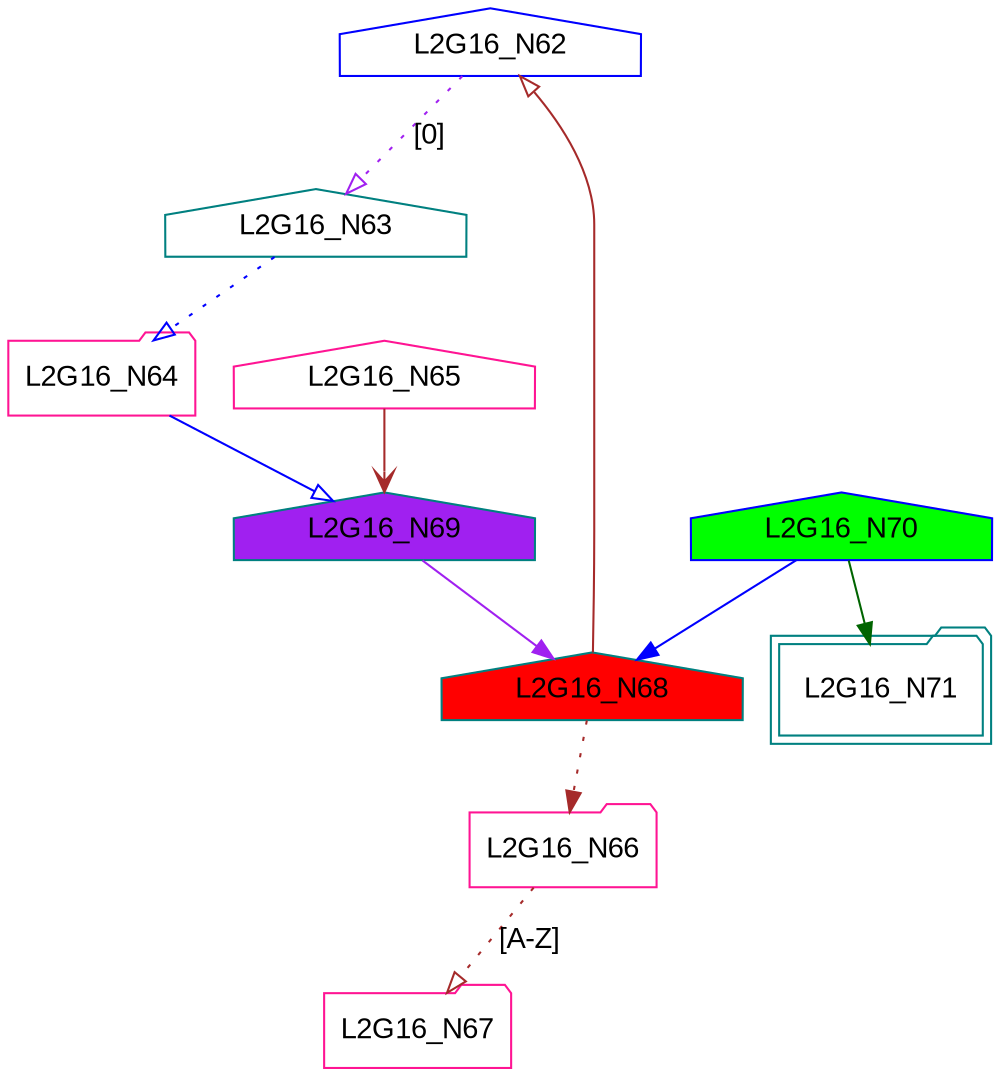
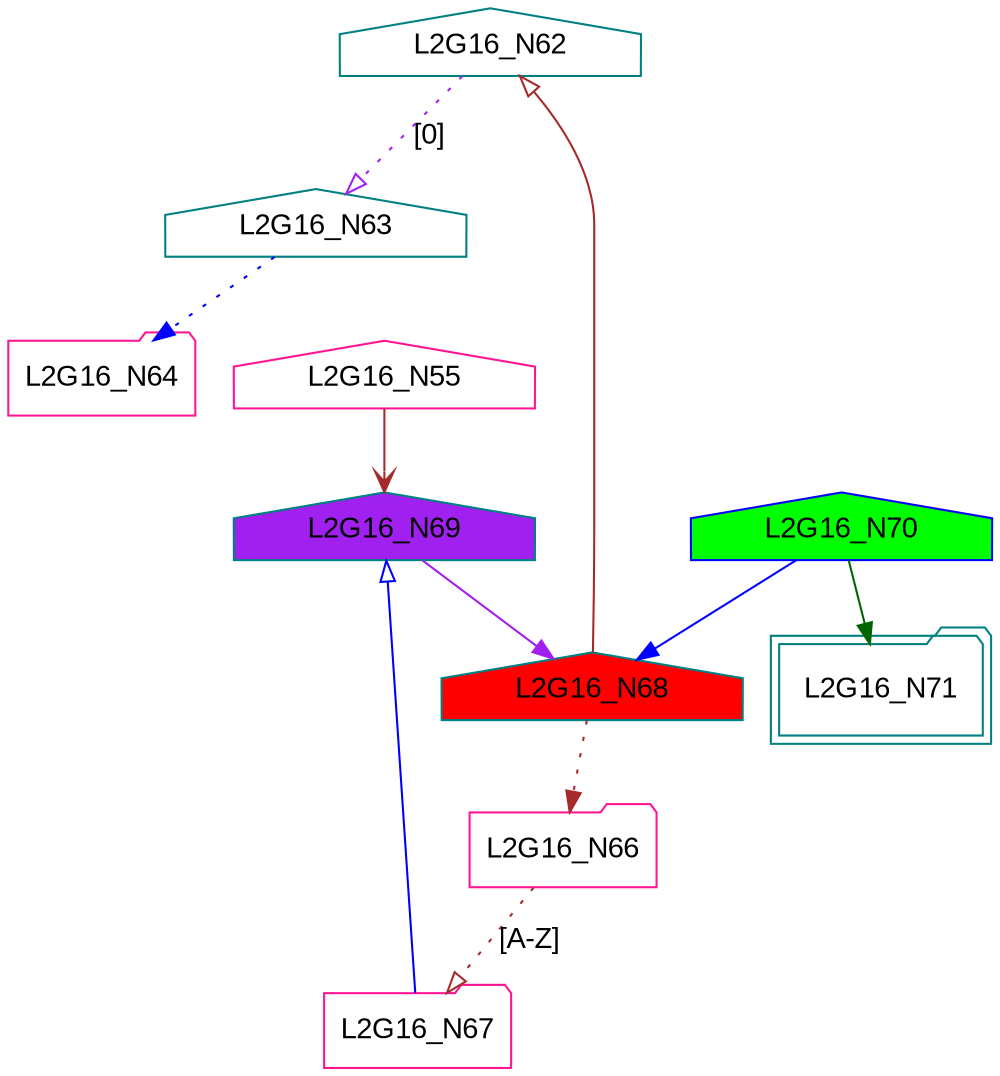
(490, 46) -> (490, 46)
(223, 293) -> (223, 293)
(384, 378) -> (384, 378)
(242, 453) -> (401, 787)
